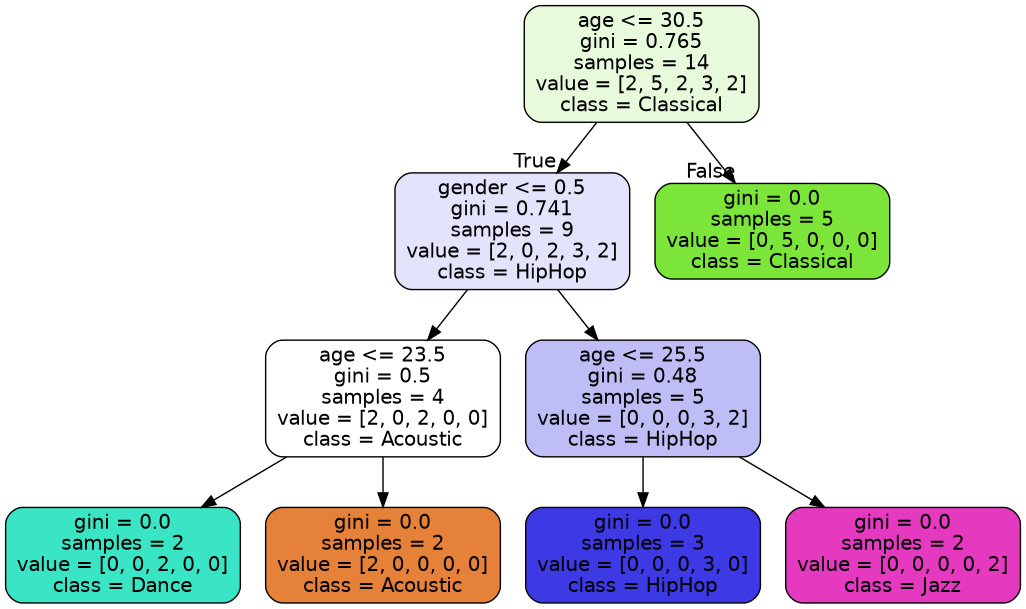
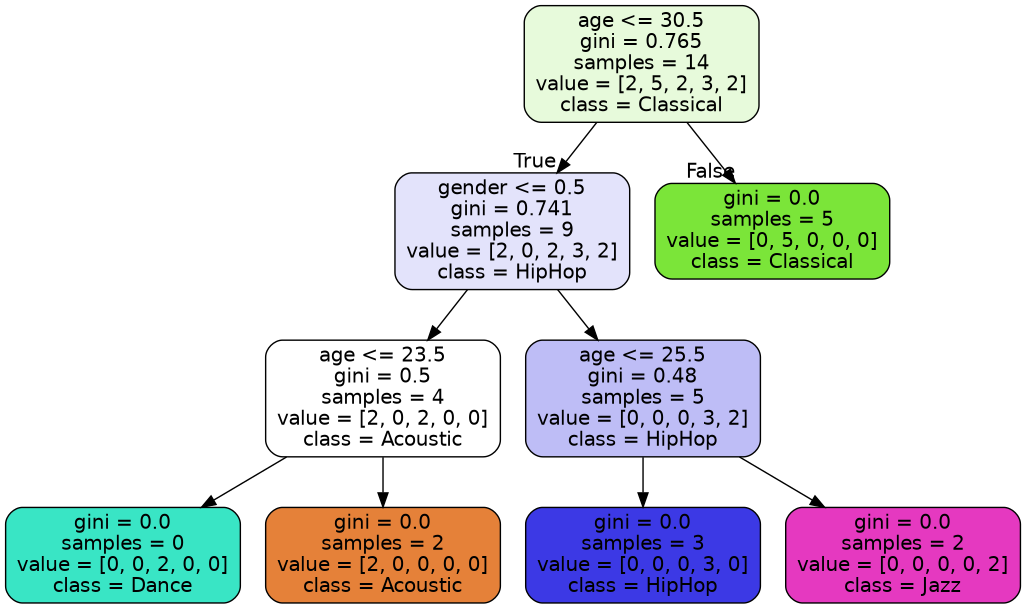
(123, 555) -> (123, 555)
